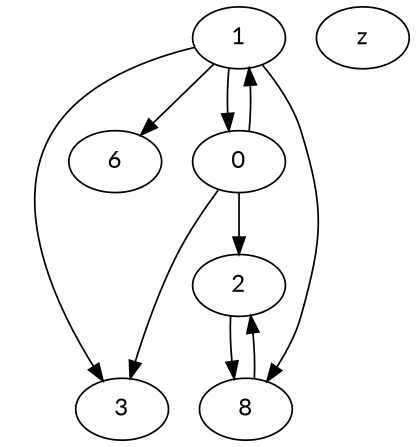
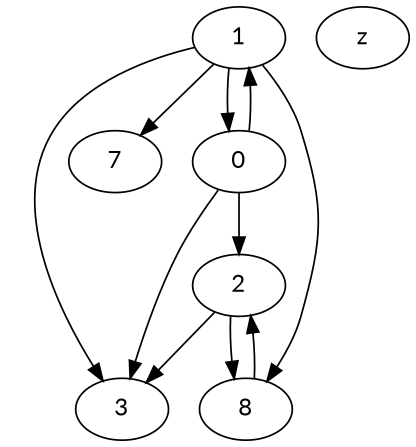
(115, 162) -> (115, 162)
none -> (187, 341)
